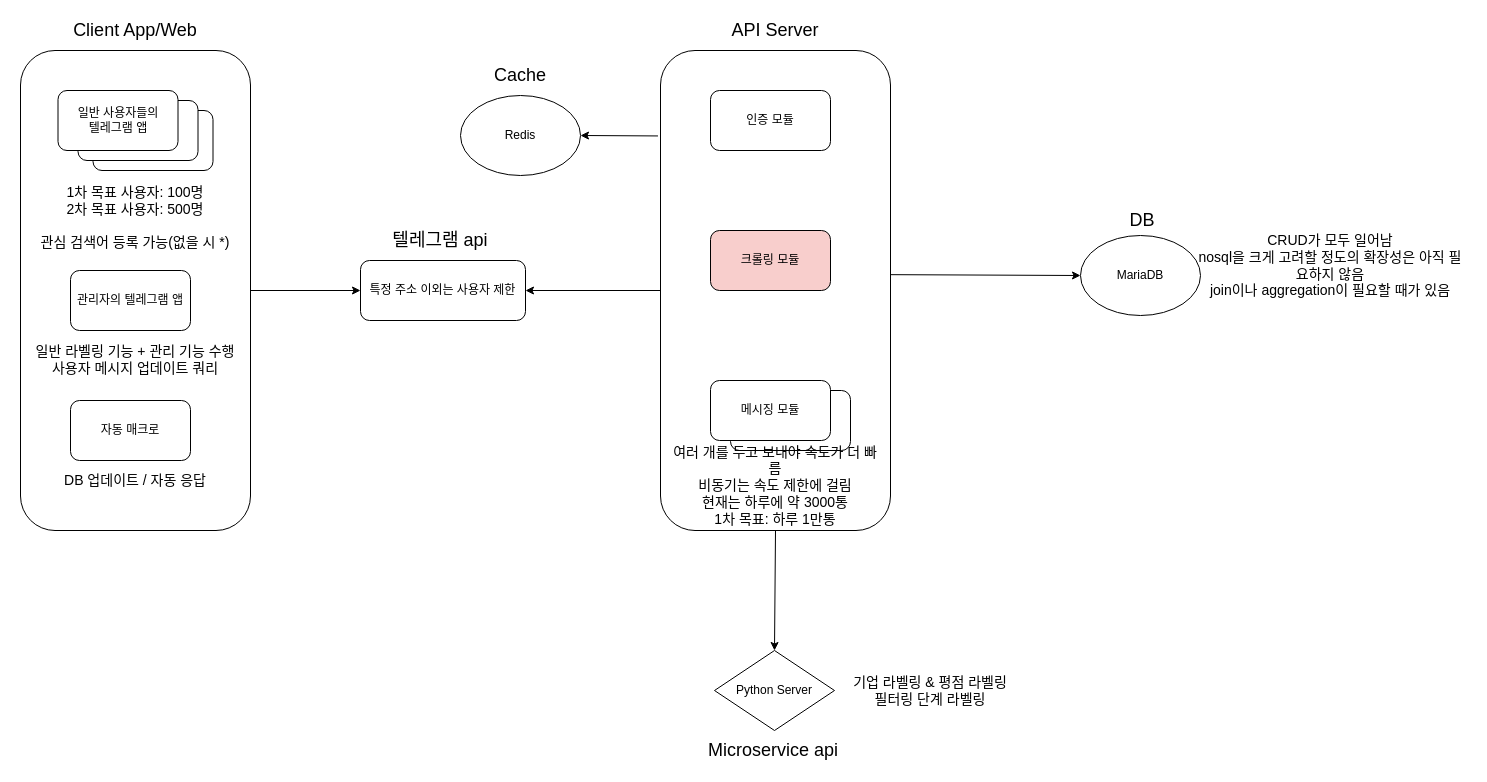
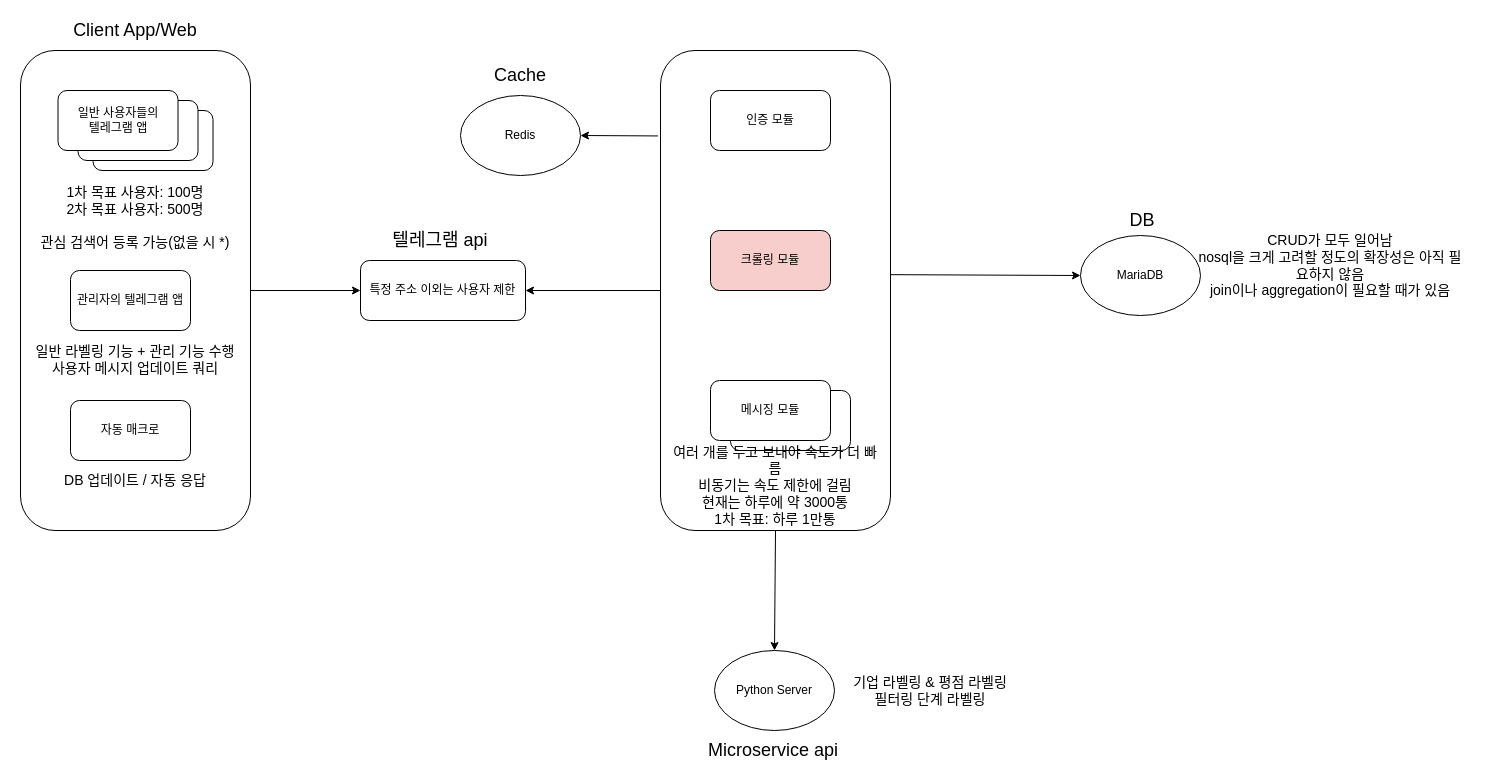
(776, 31) -> none
(775, 691) -> (775, 691)
